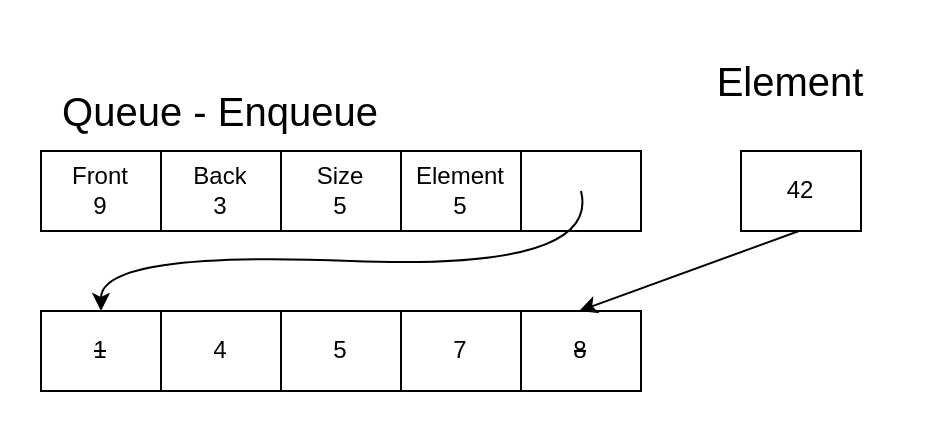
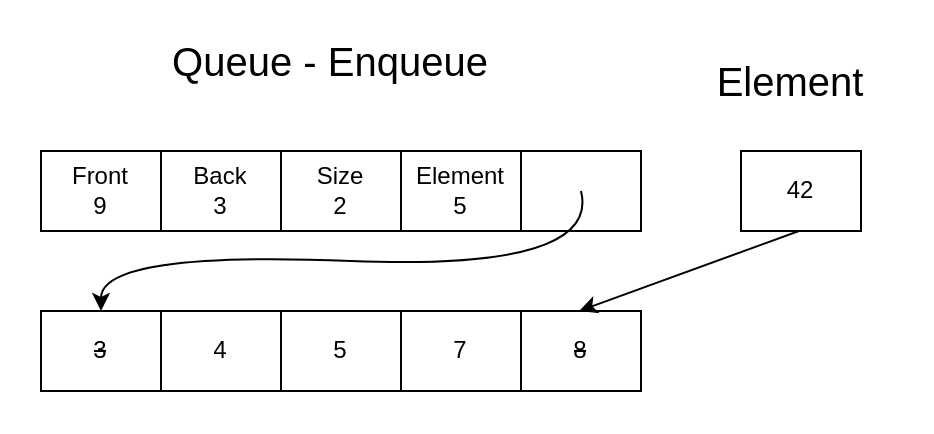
(221, 111) -> (331, 61)
(341, 191) -> (341, 191)
(101, 351) -> (101, 351)
